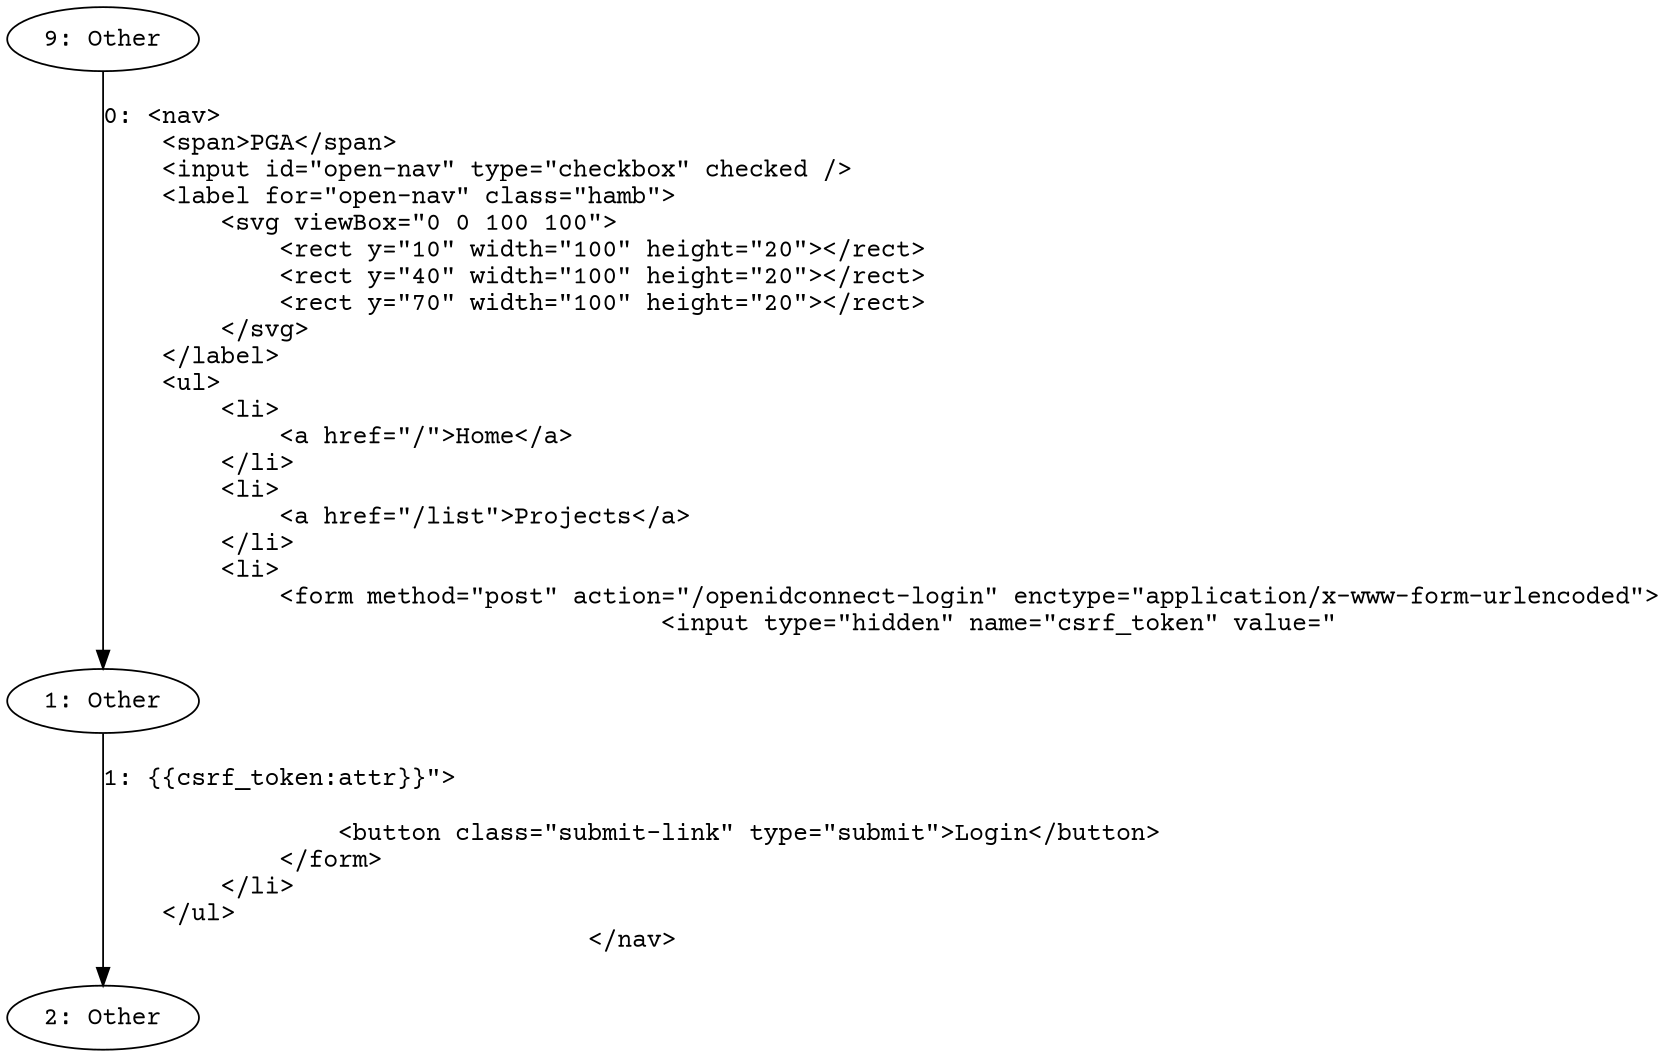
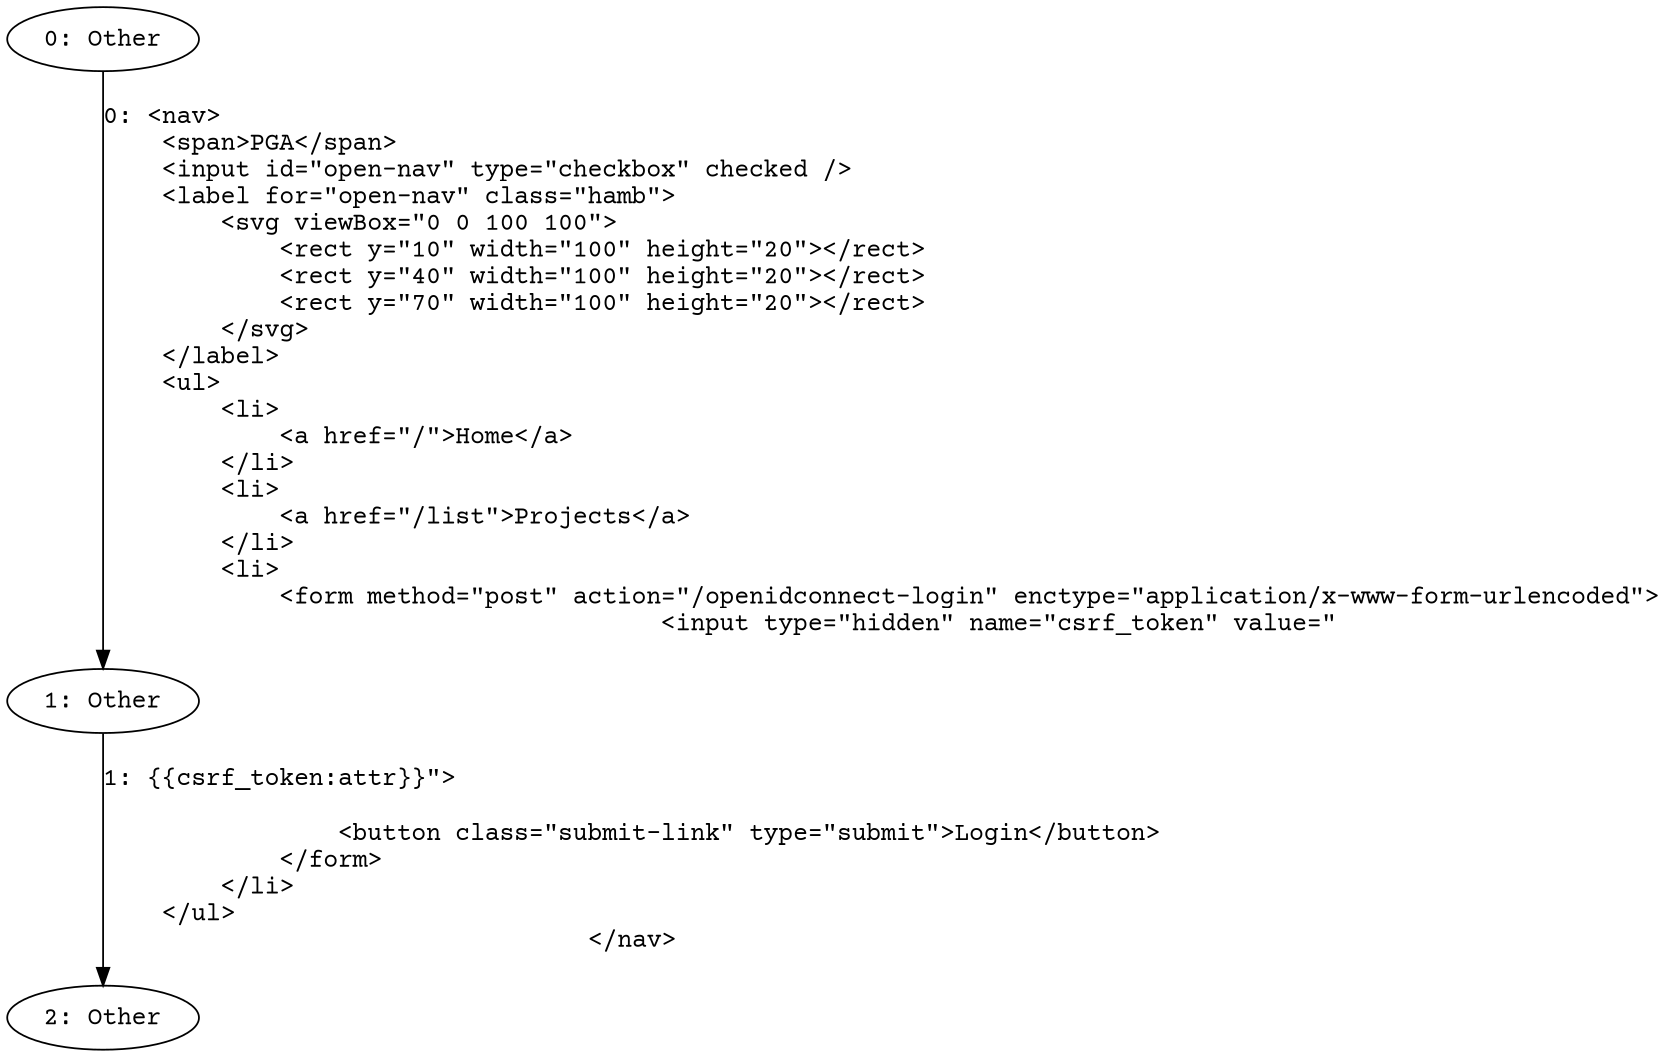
(103, 39) -> (103, 39)
